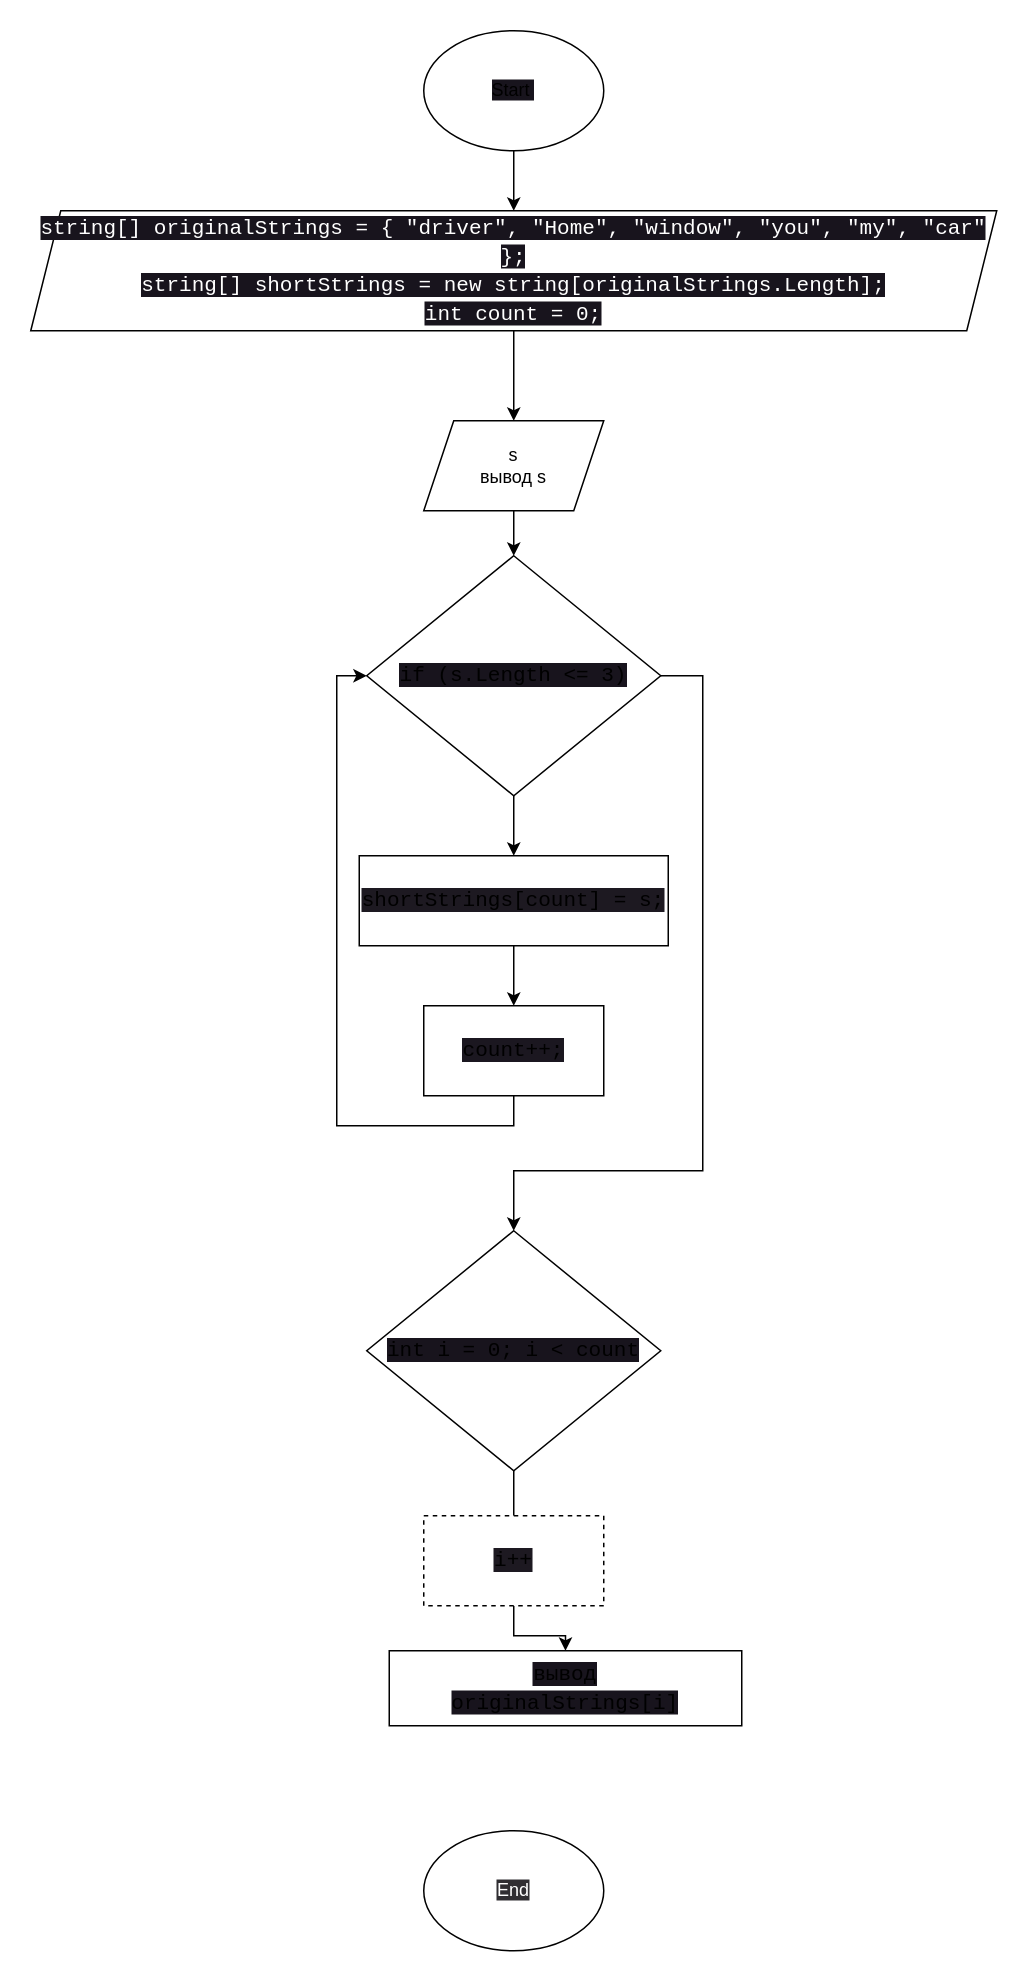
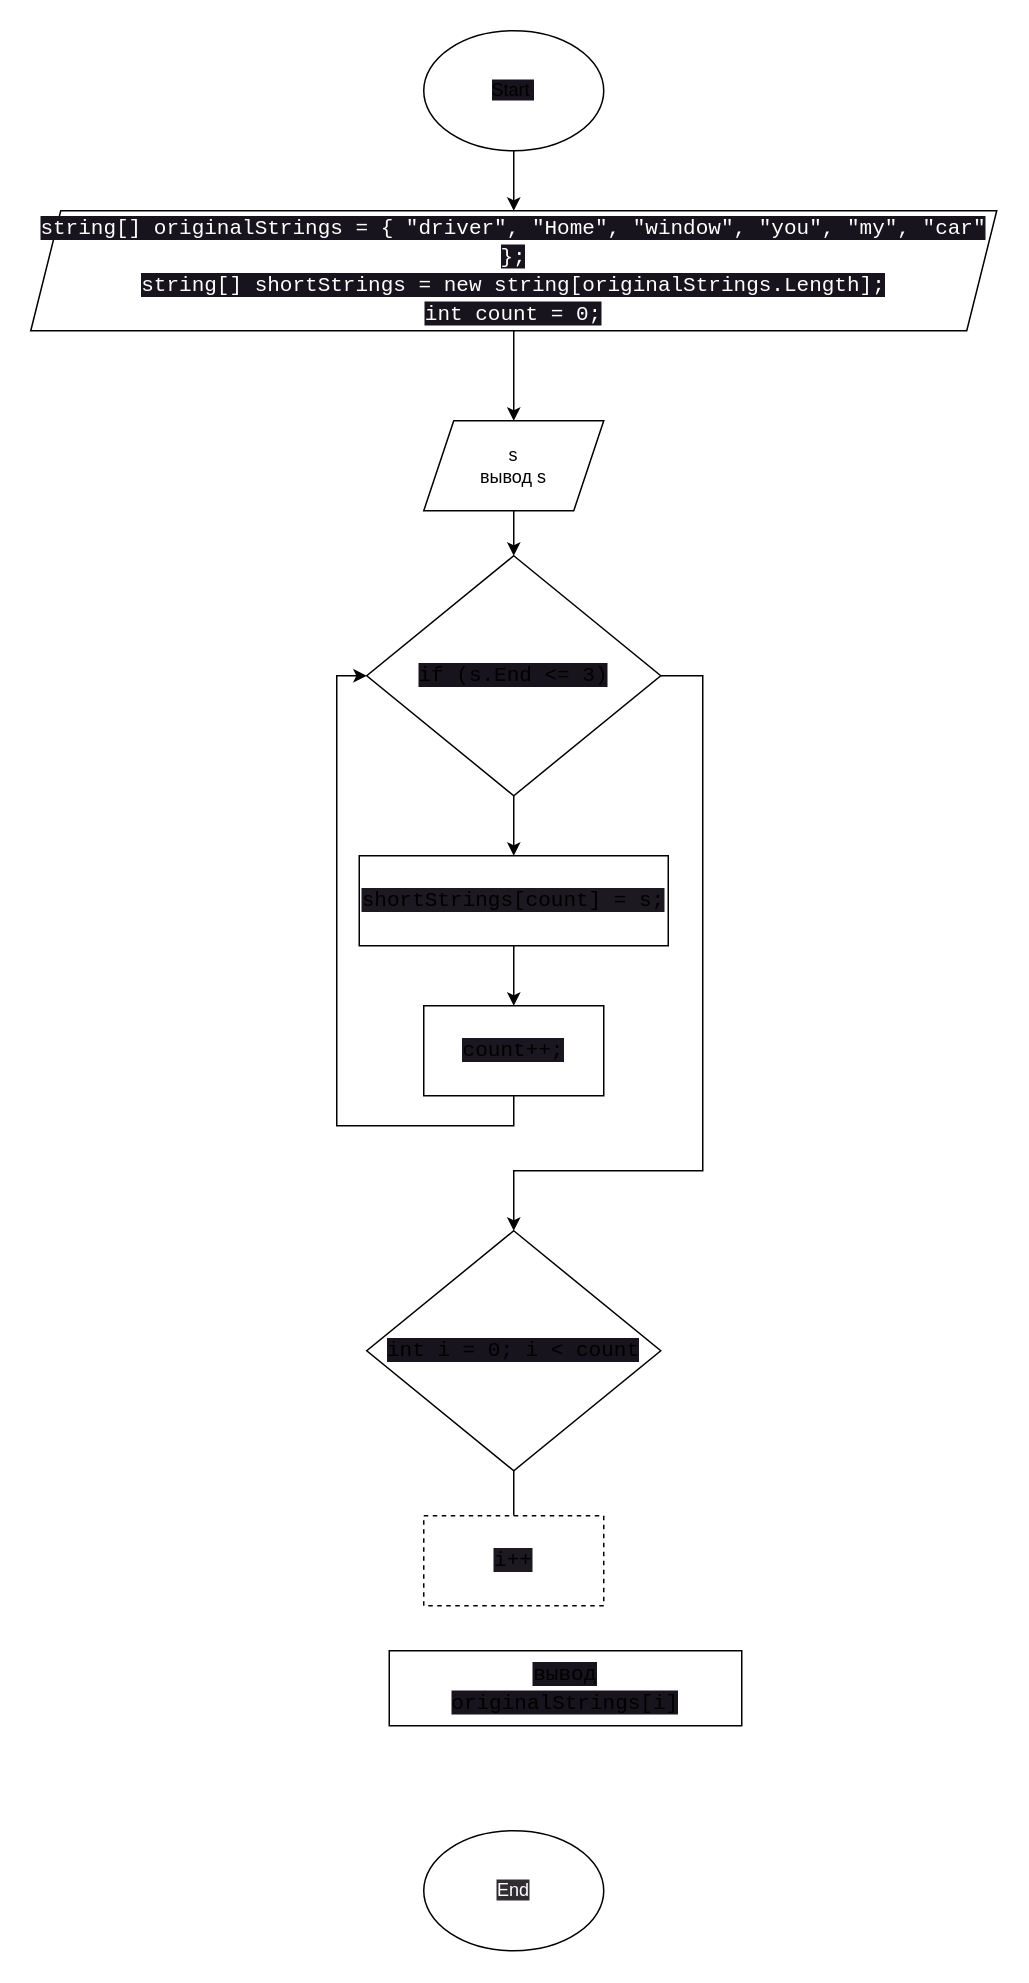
(514, 676) -> (514, 676)
(527, 1636) -> none
